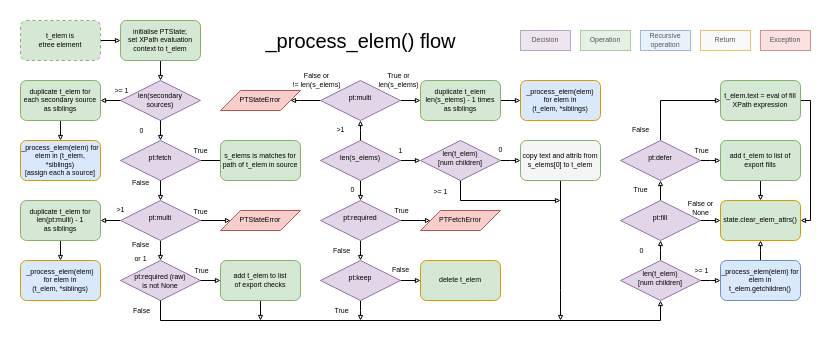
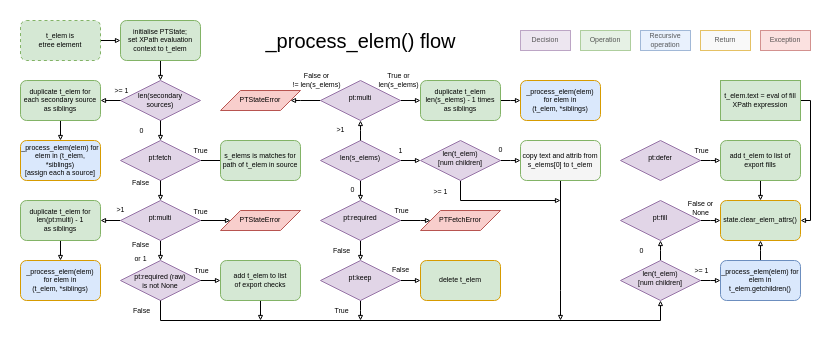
(668, 101) -> none
(761, 101) -> (761, 101)
(661, 193) -> none
